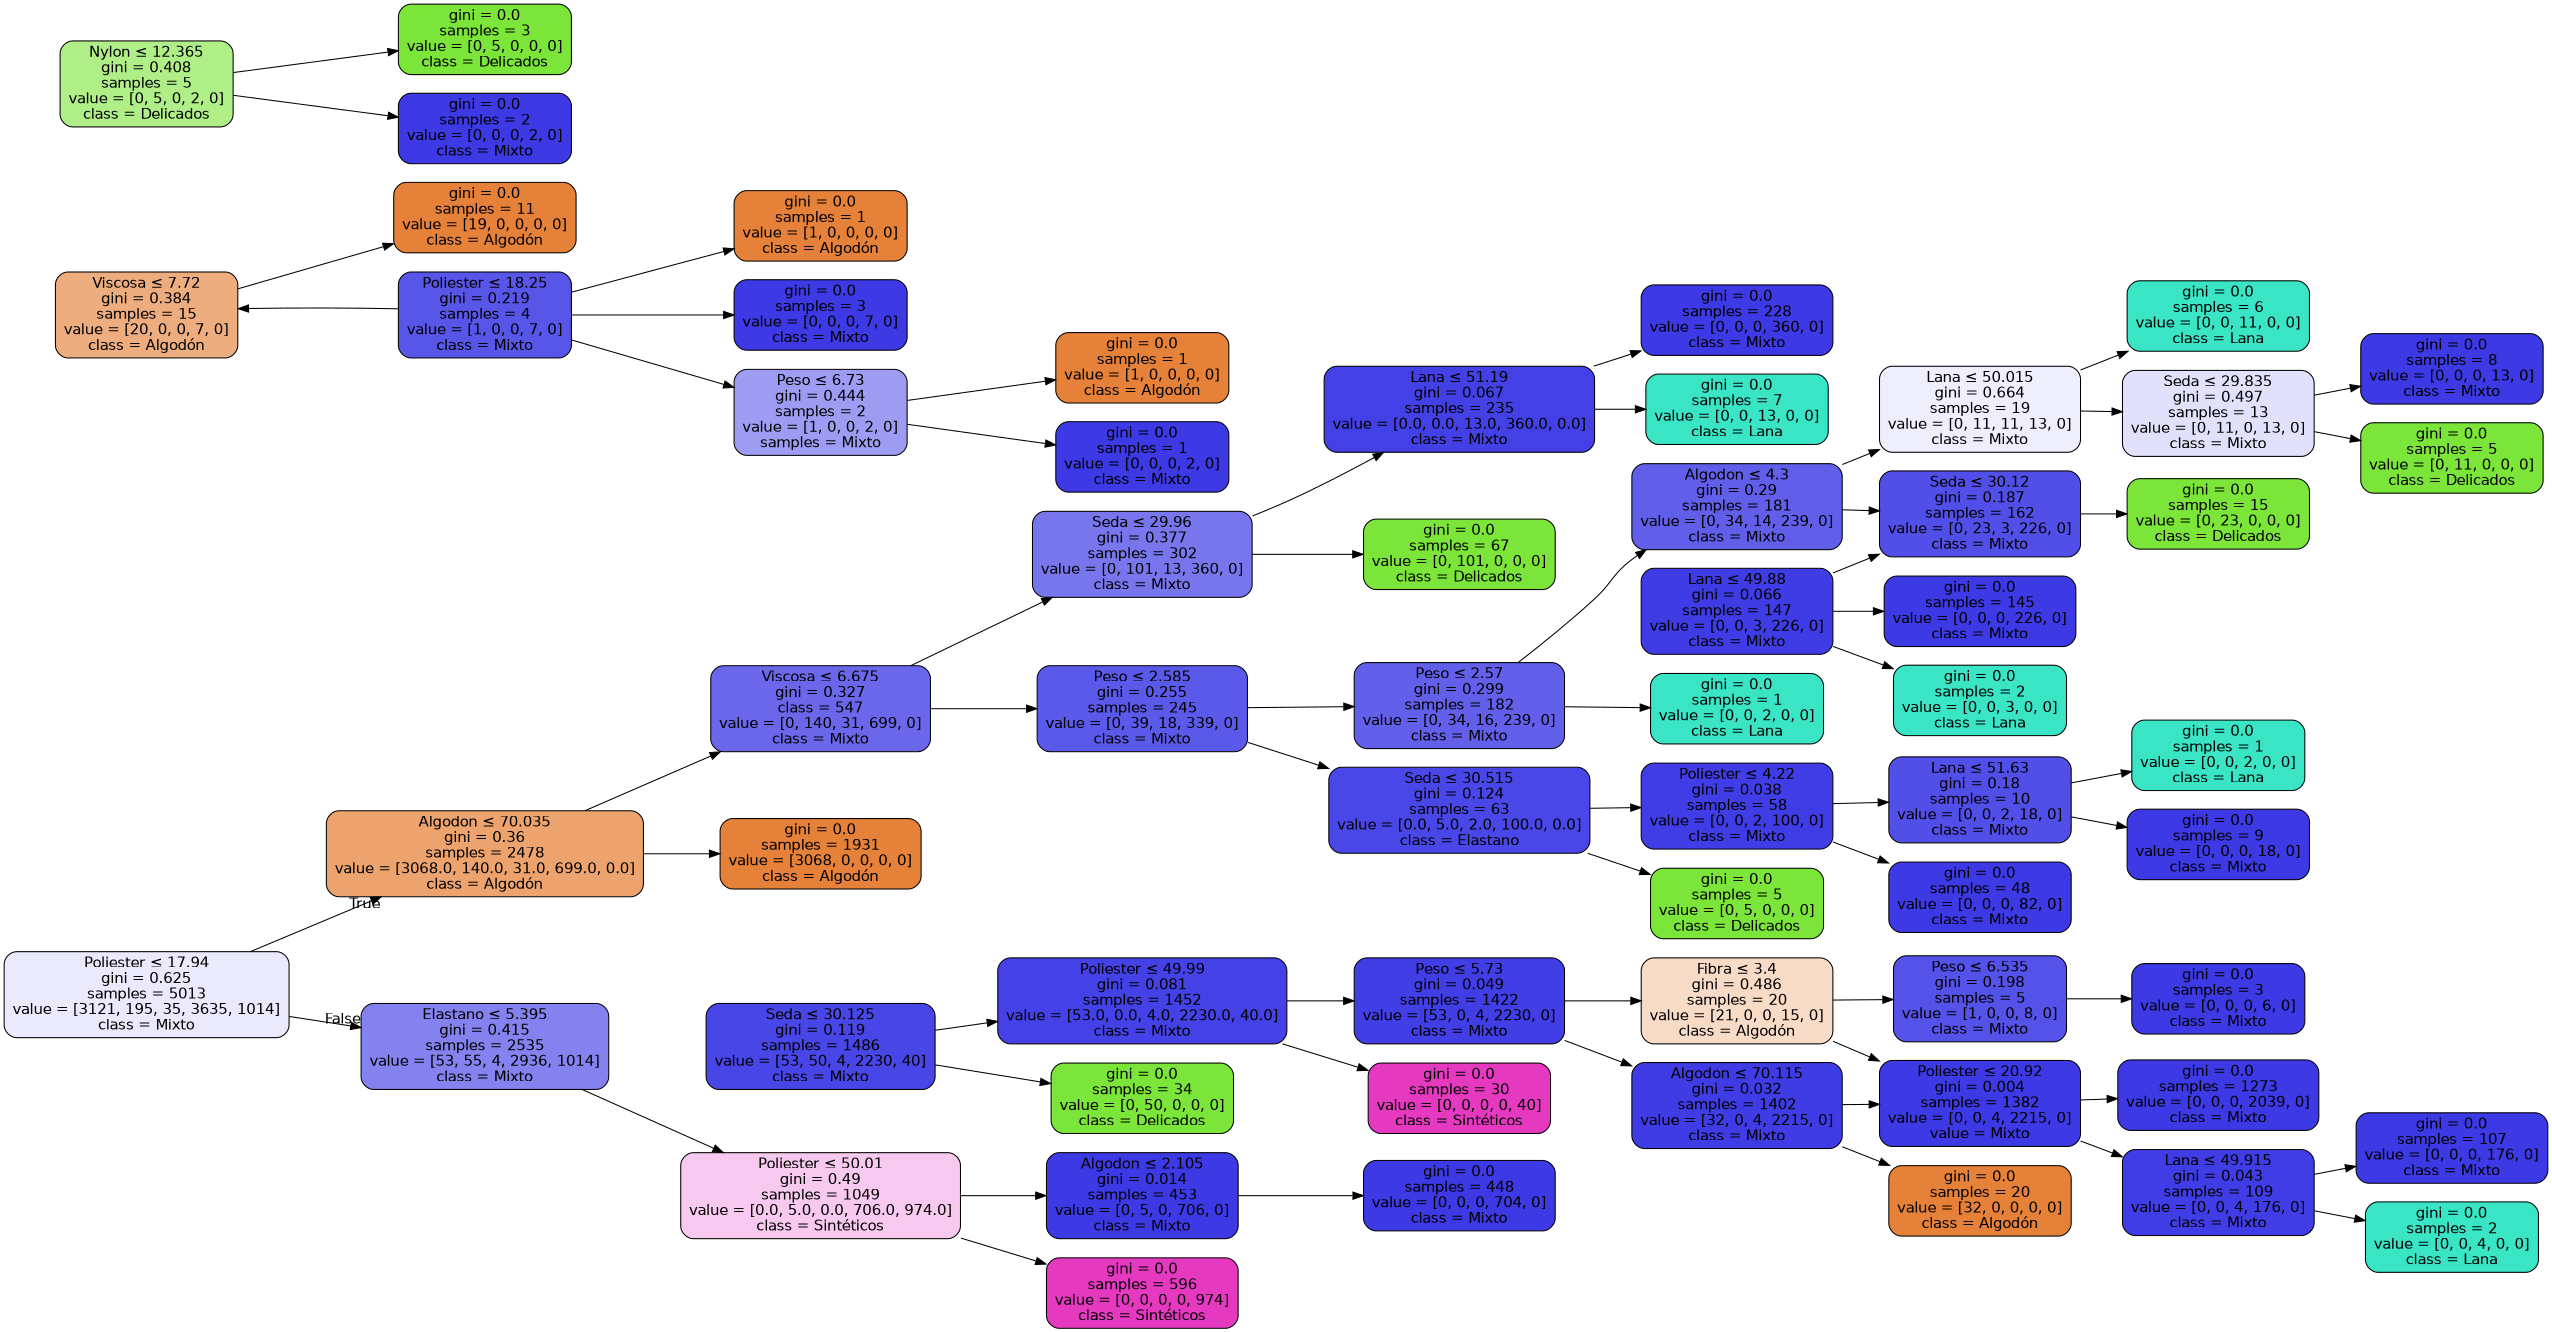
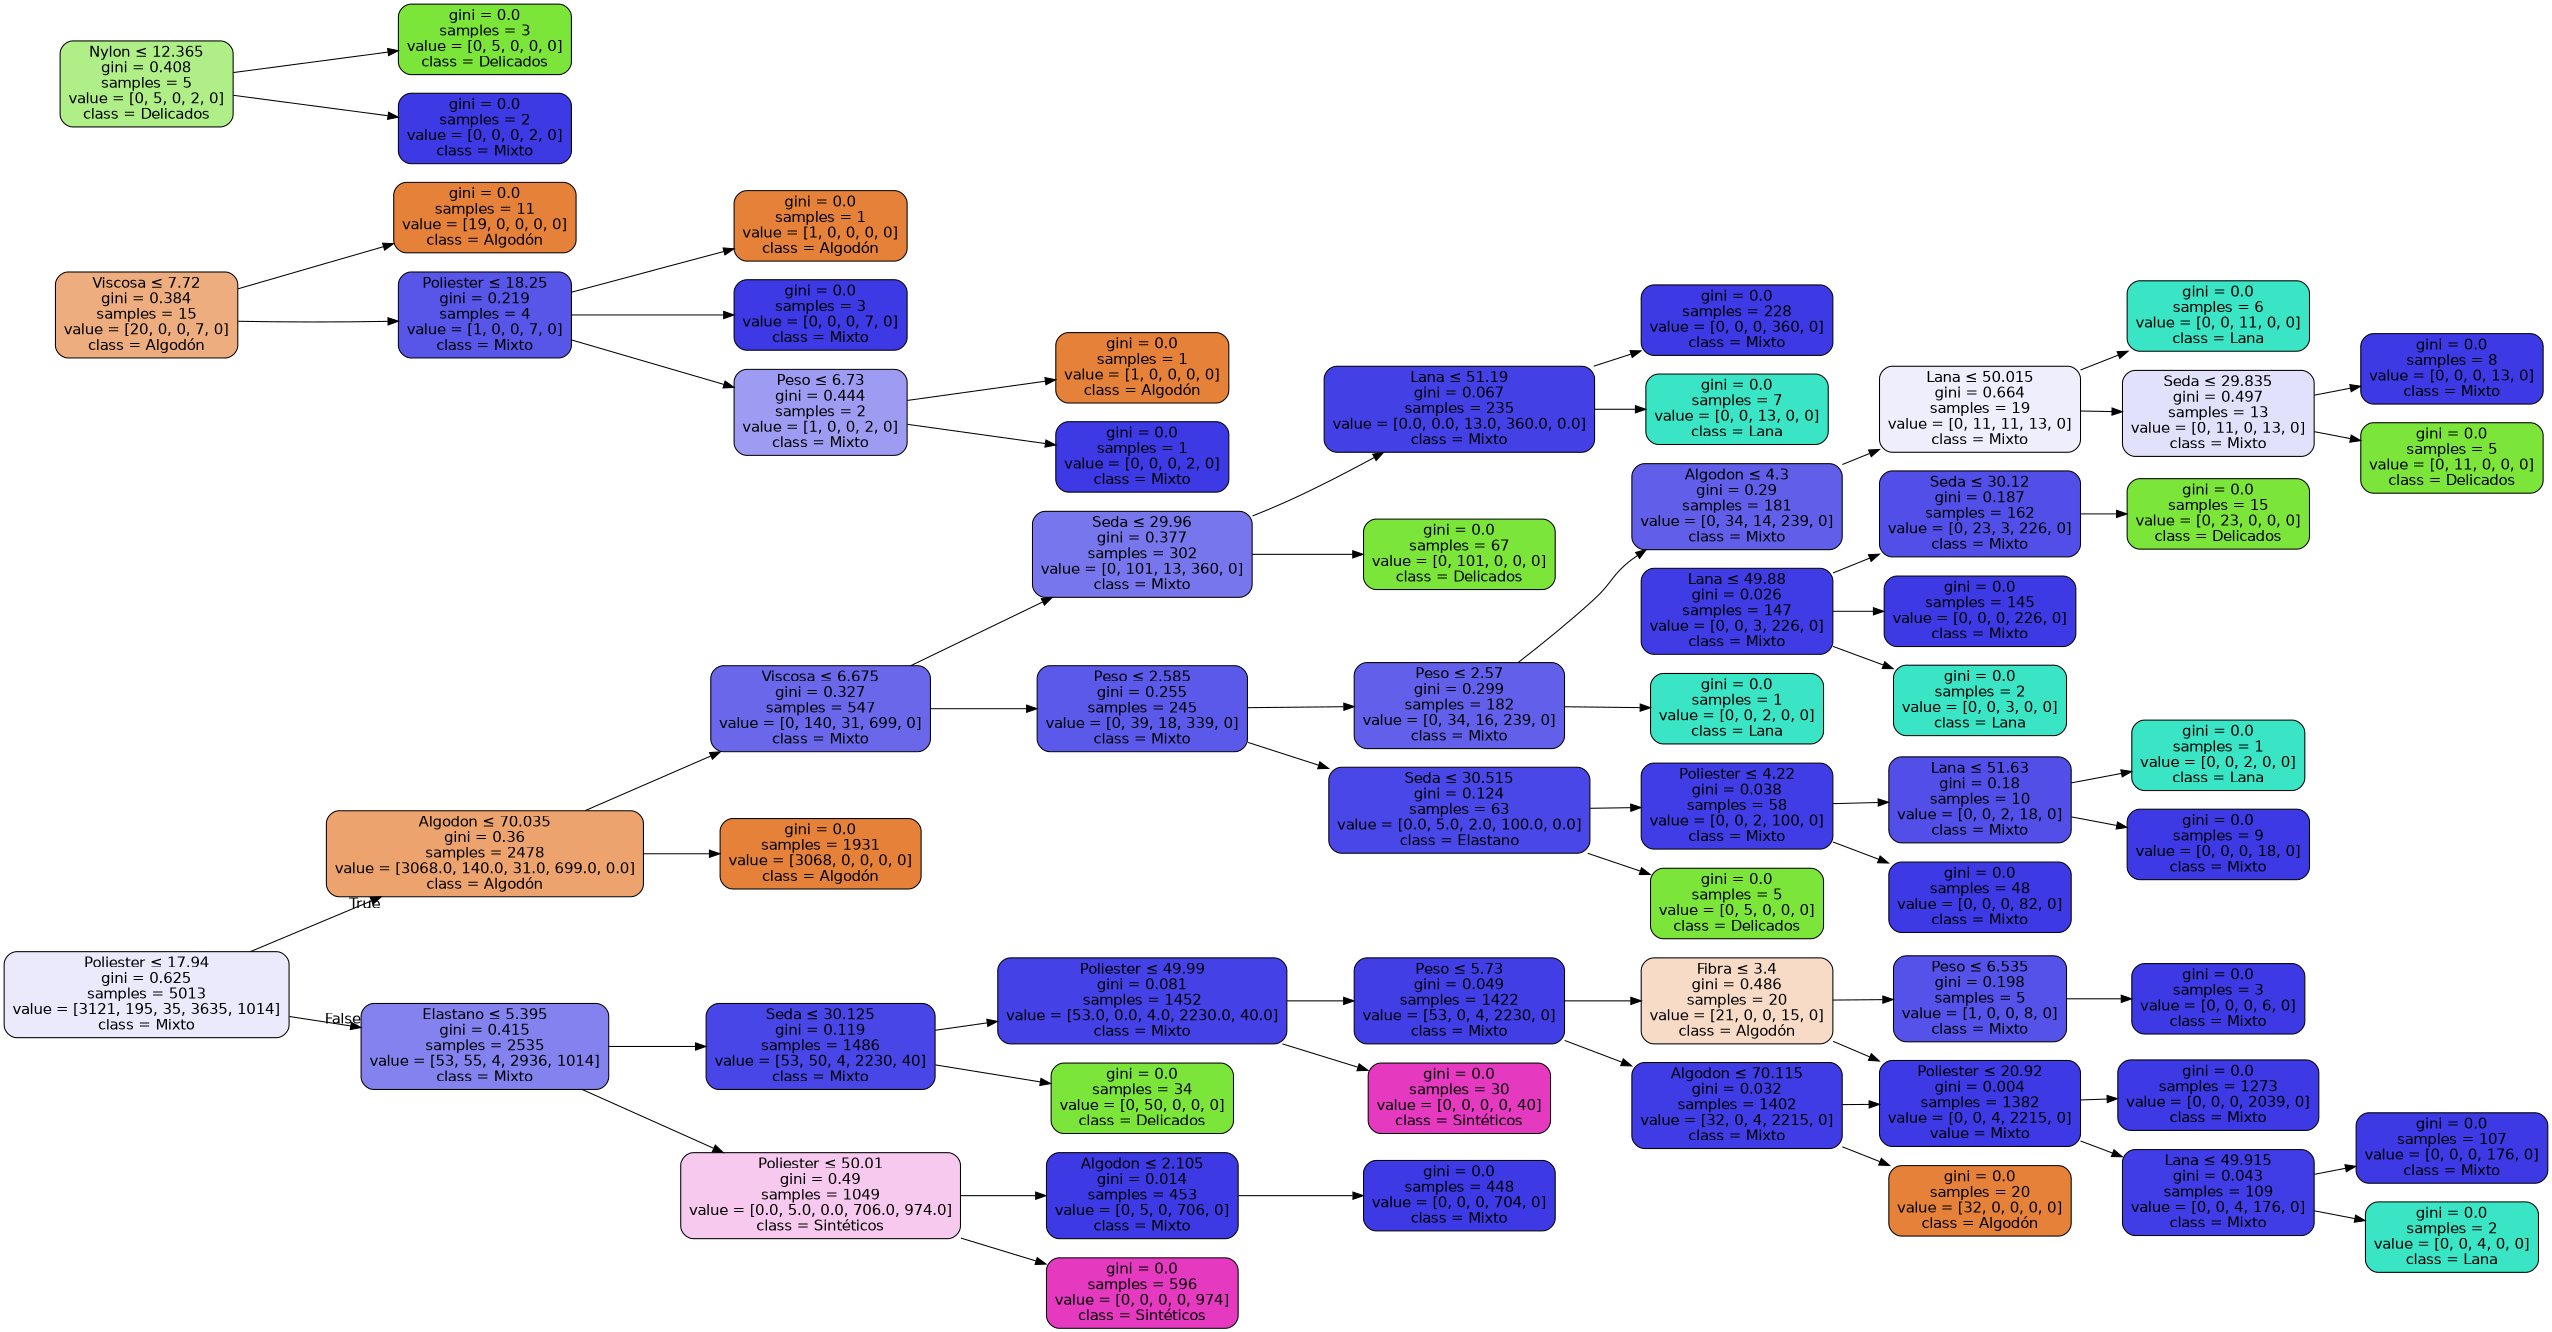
(323, 308) -> (313, 322)
(821, 443) -> (821, 443)
(1856, 510) -> none
(1737, 595) -> (1737, 595)
(821, 708) -> (821, 708)
none -> (652, 1046)
